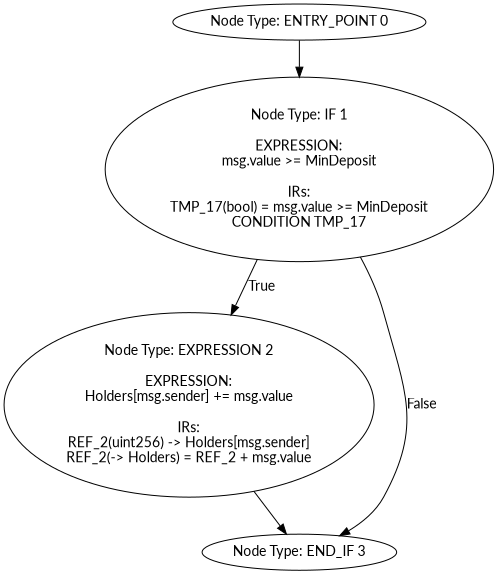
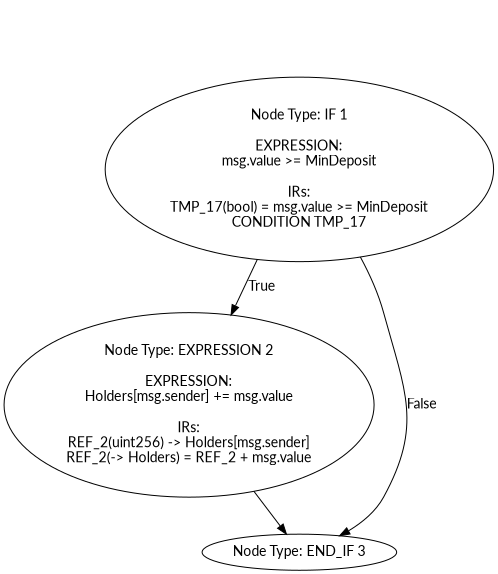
(299, 22) -> none
